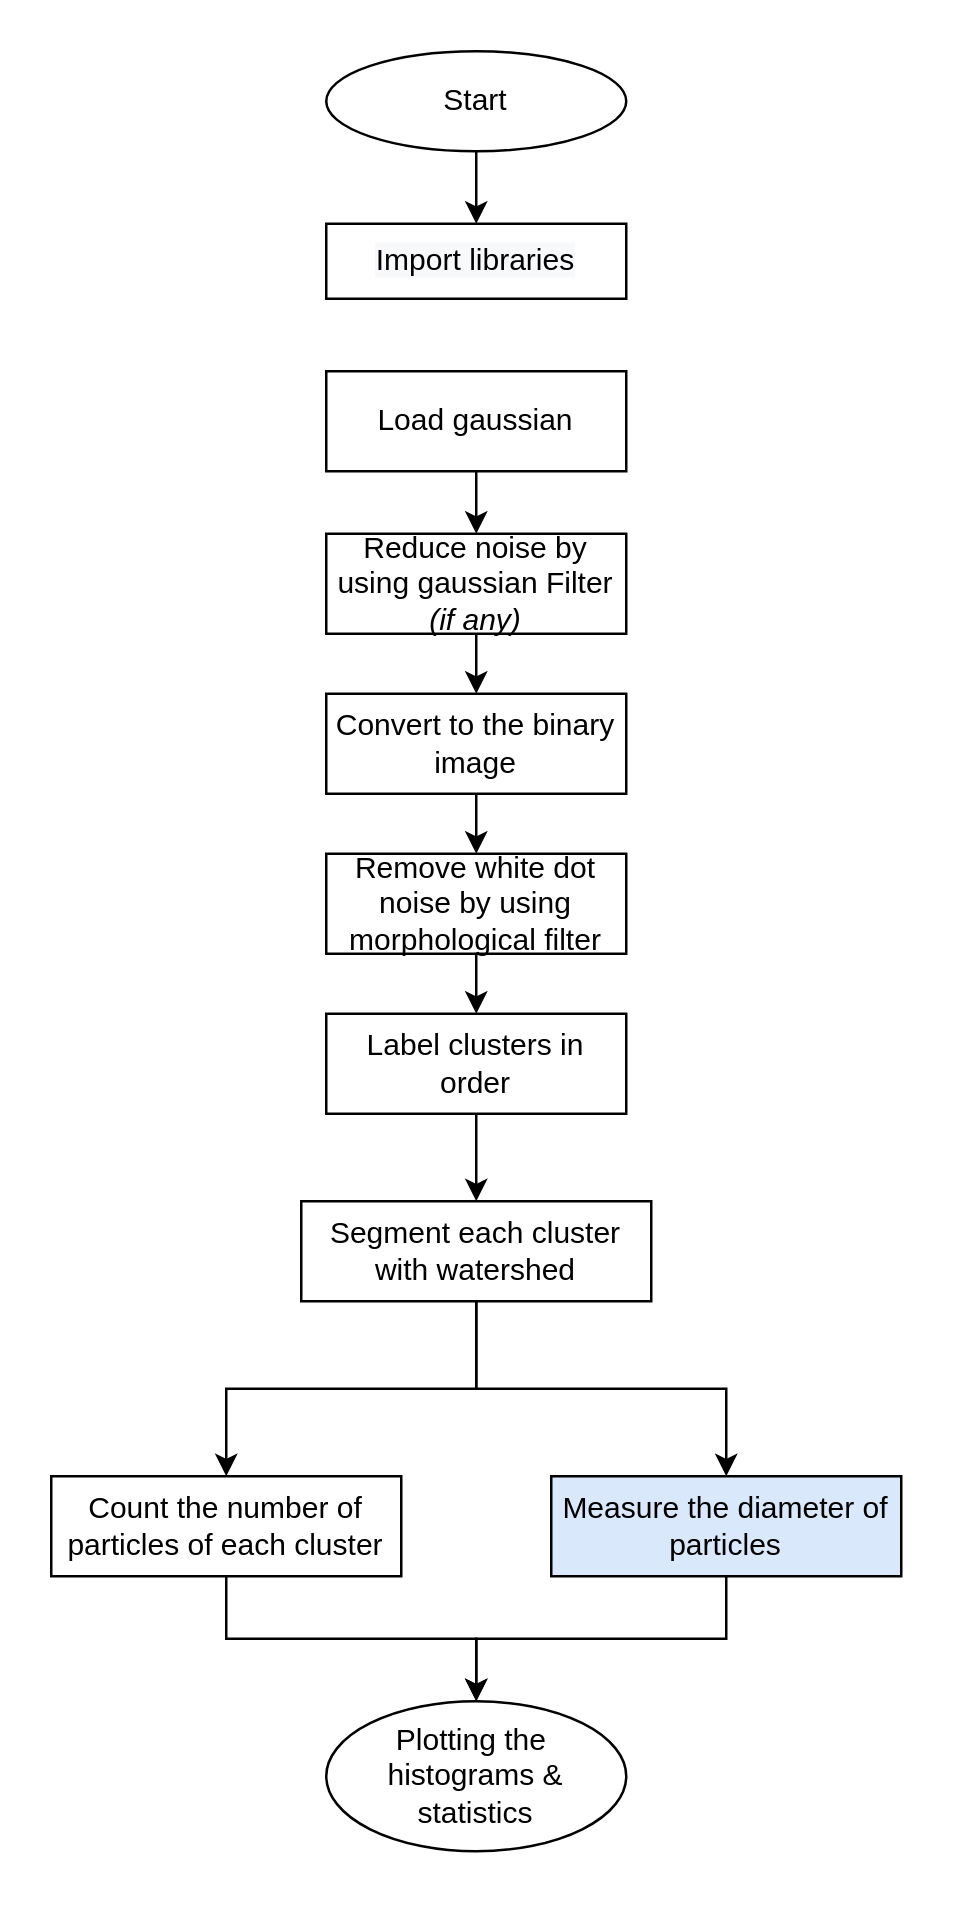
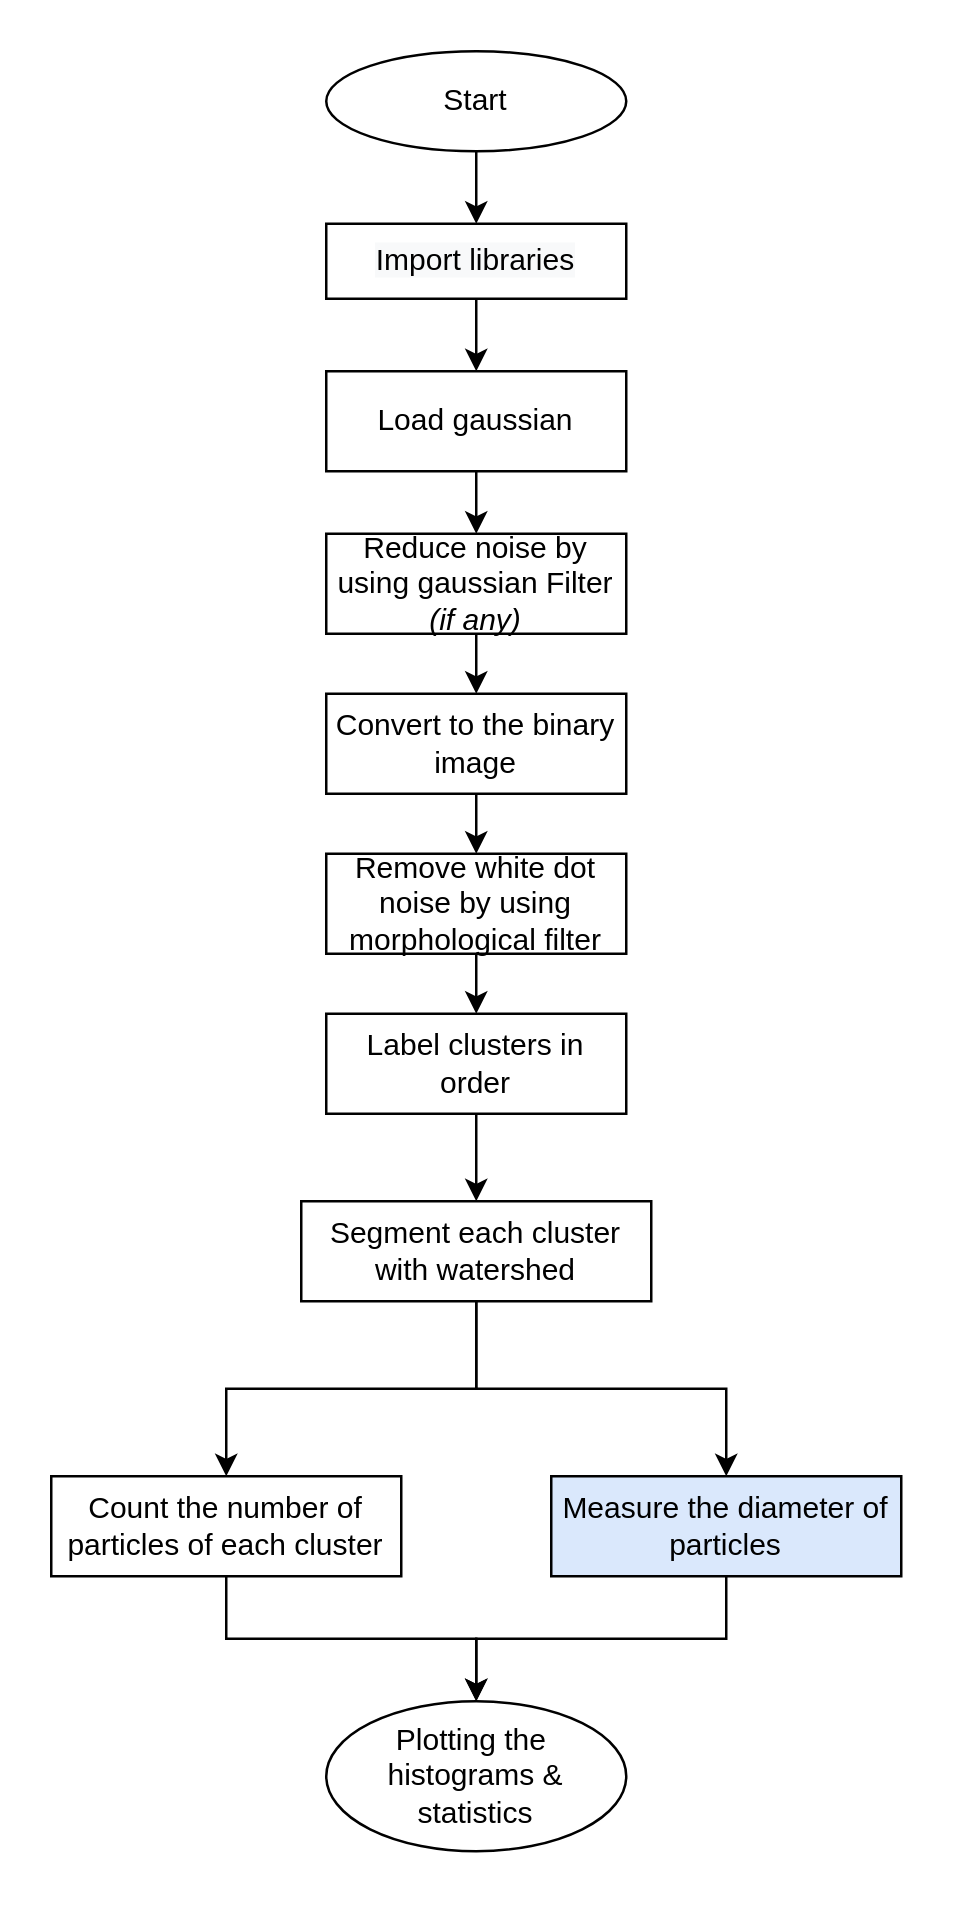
none -> (476, 344)
